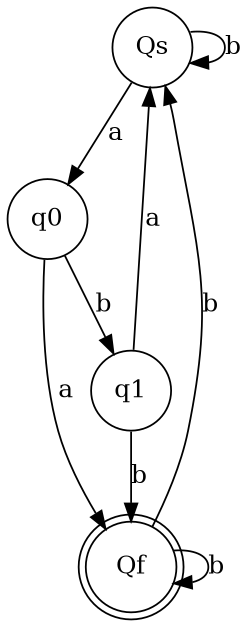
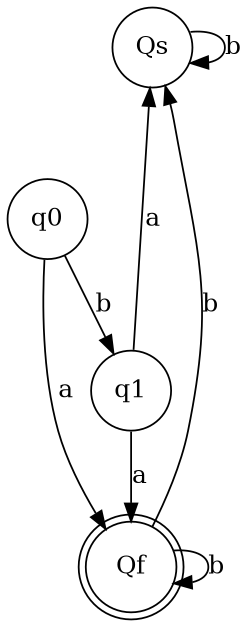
(105, 126) -> none
(140, 476) -> (140, 476)
